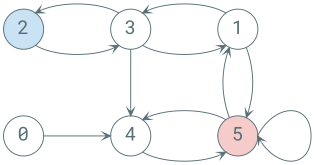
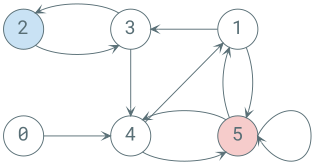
(180, 54) -> (182, 85)
